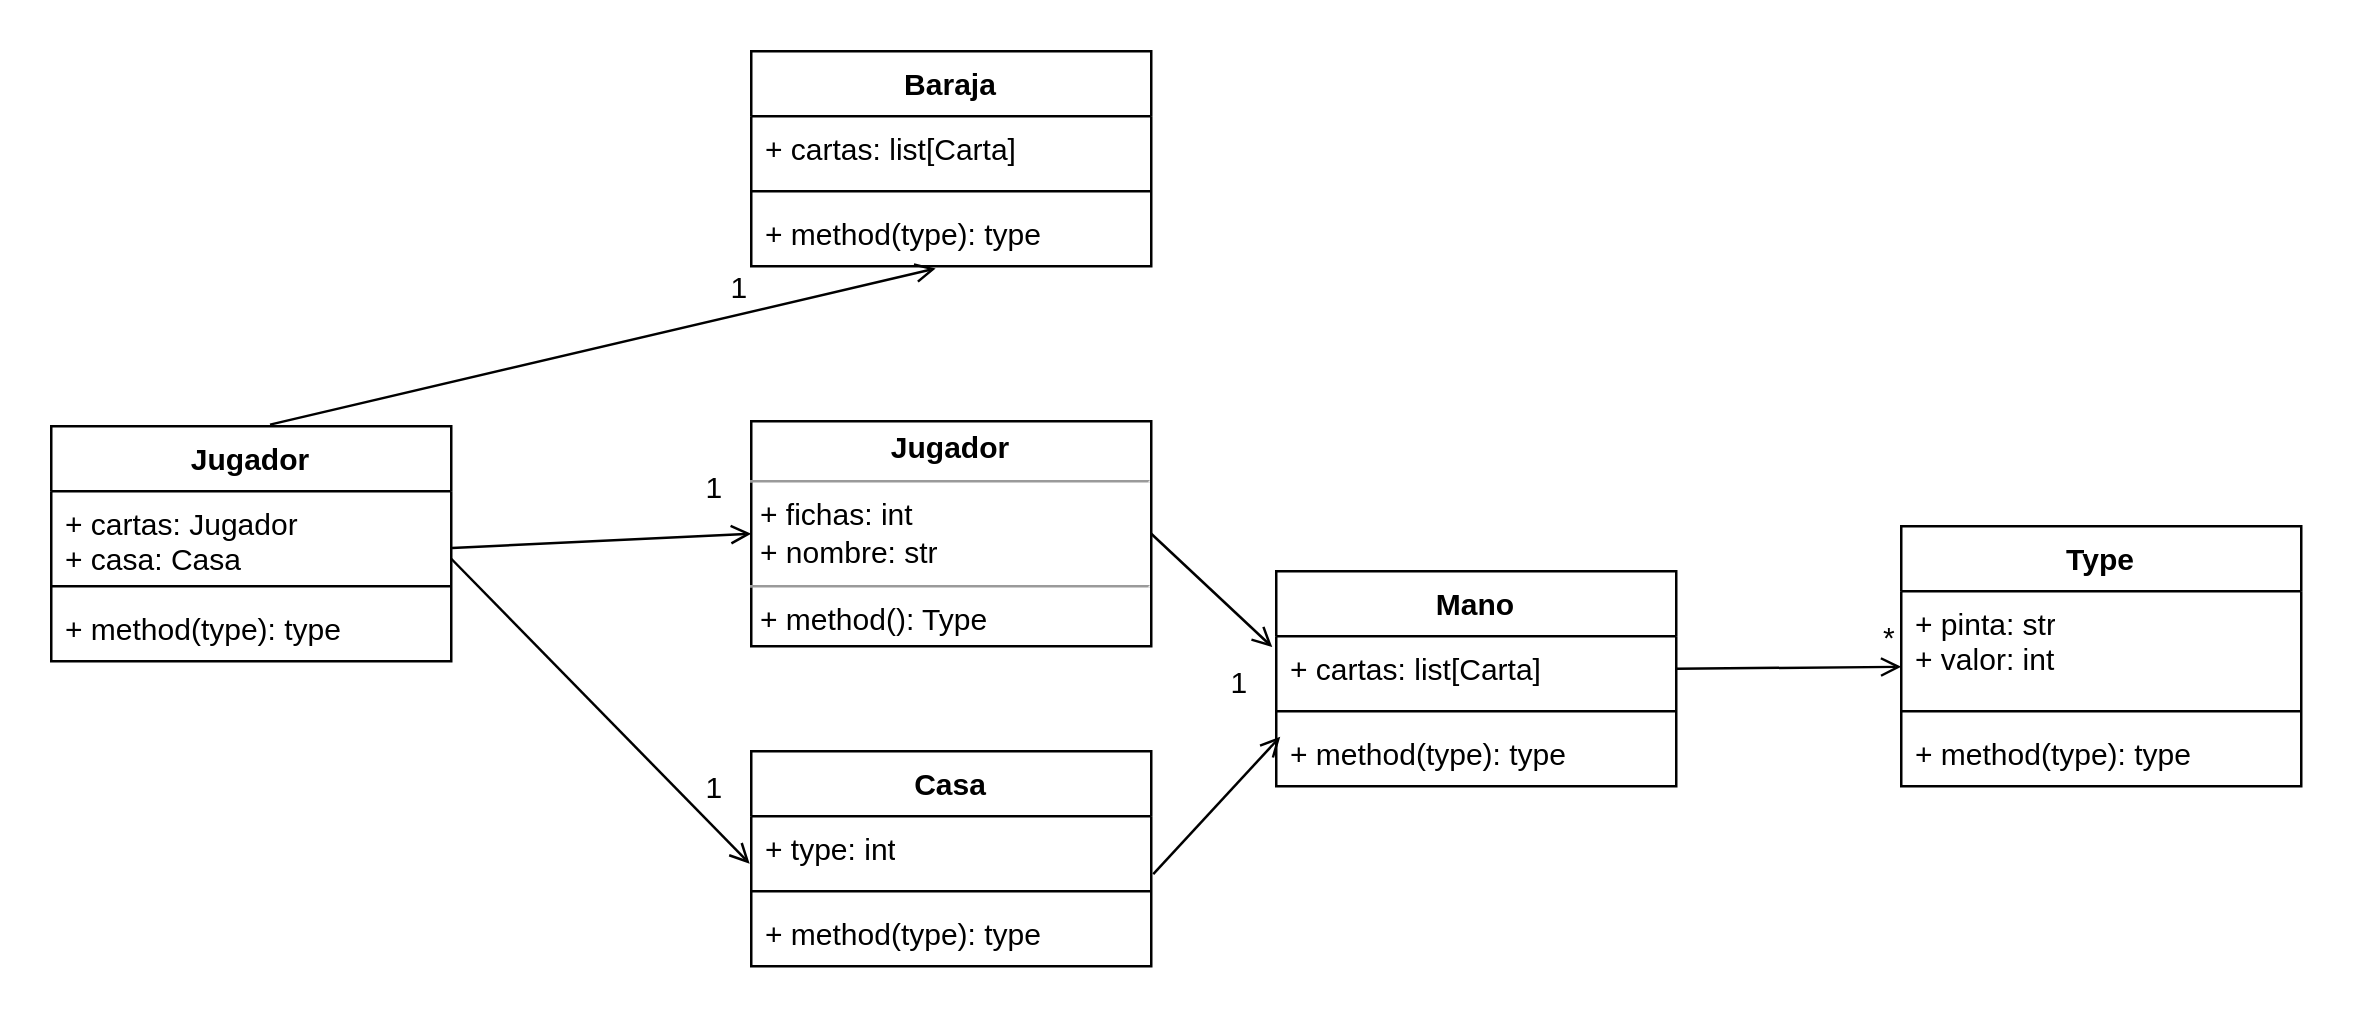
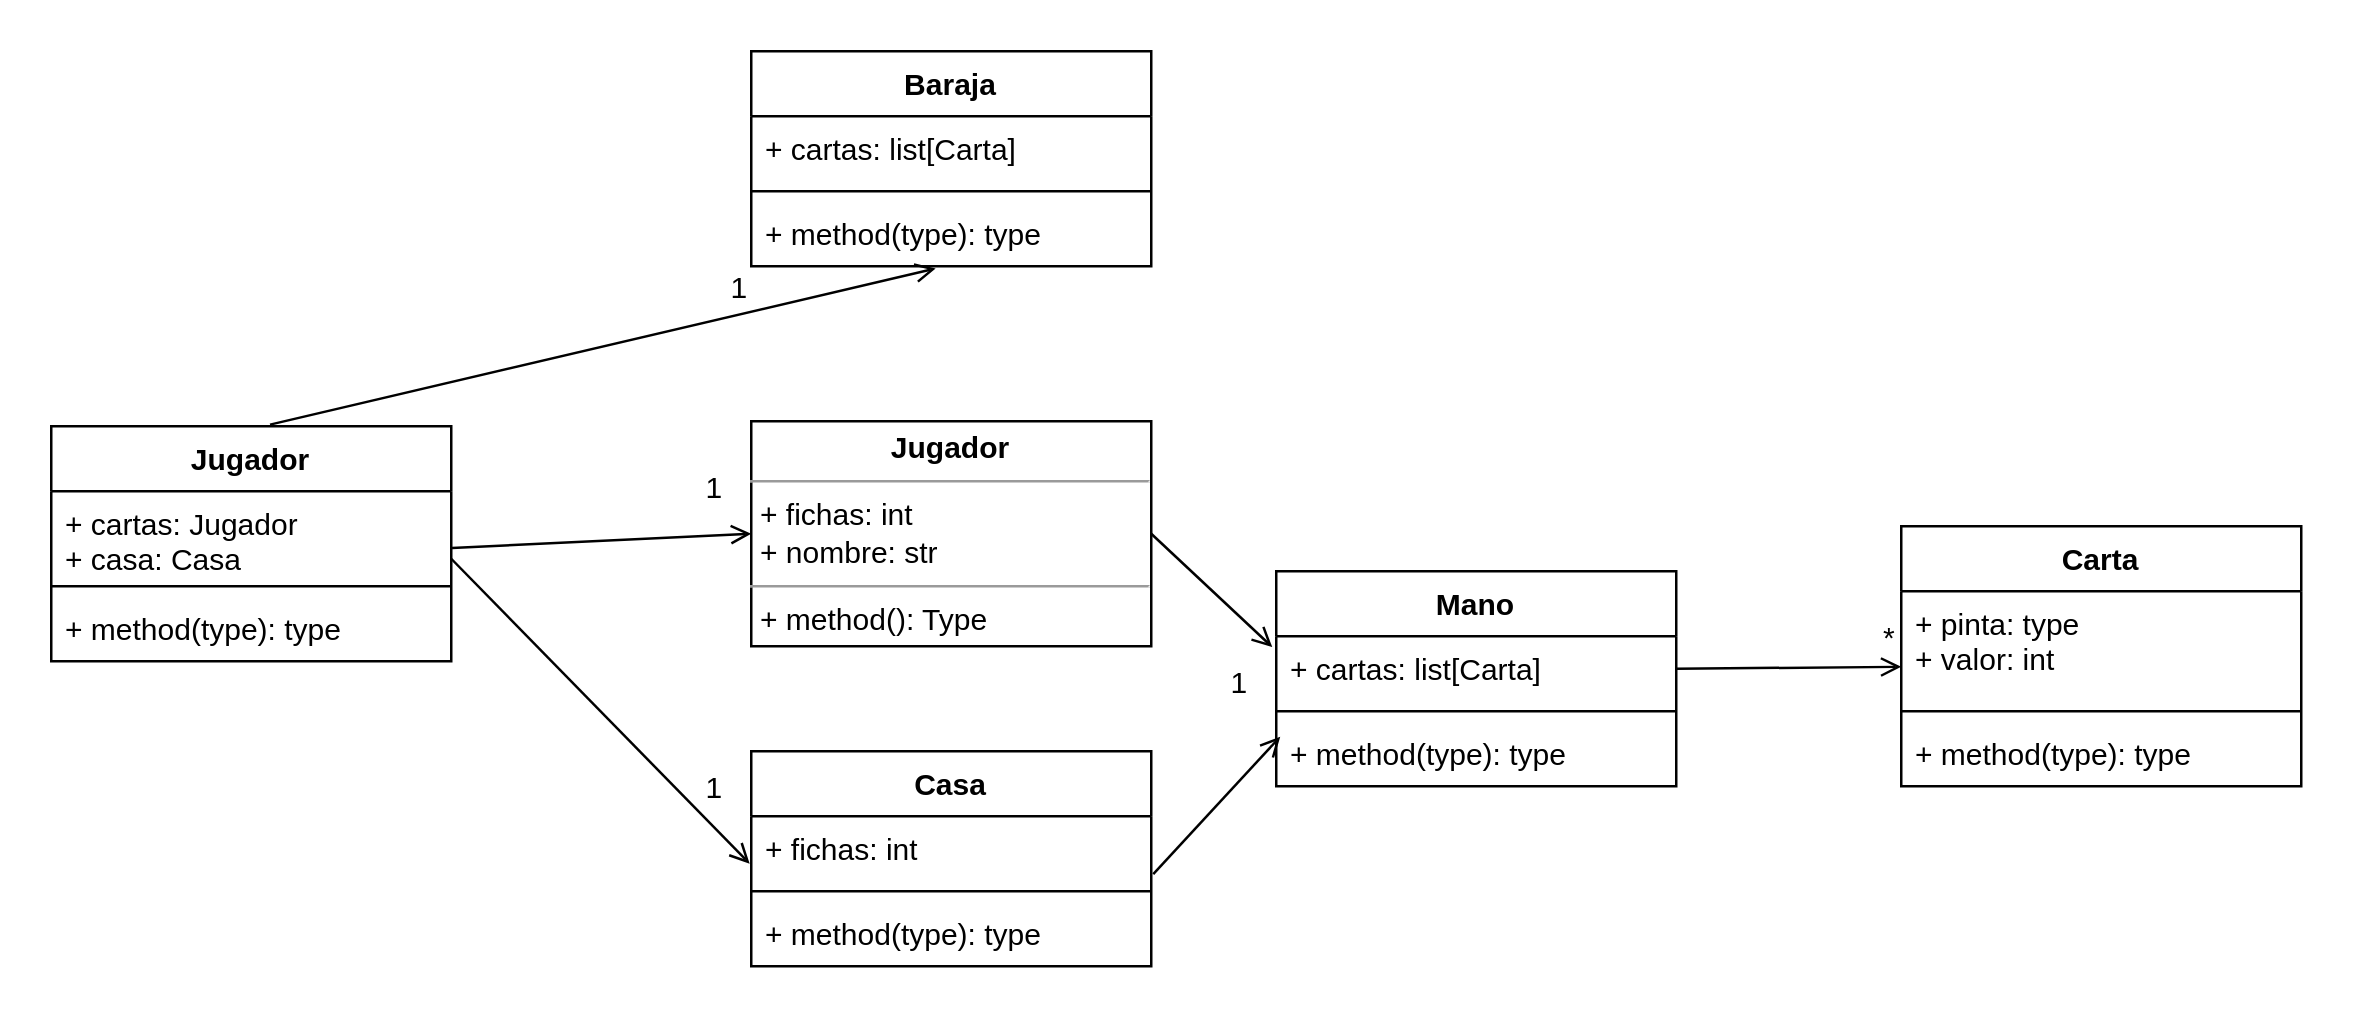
(2101, 562) -> (2101, 562)
(2001, 645) -> (2010, 645)
(843, 852) -> (856, 852)
